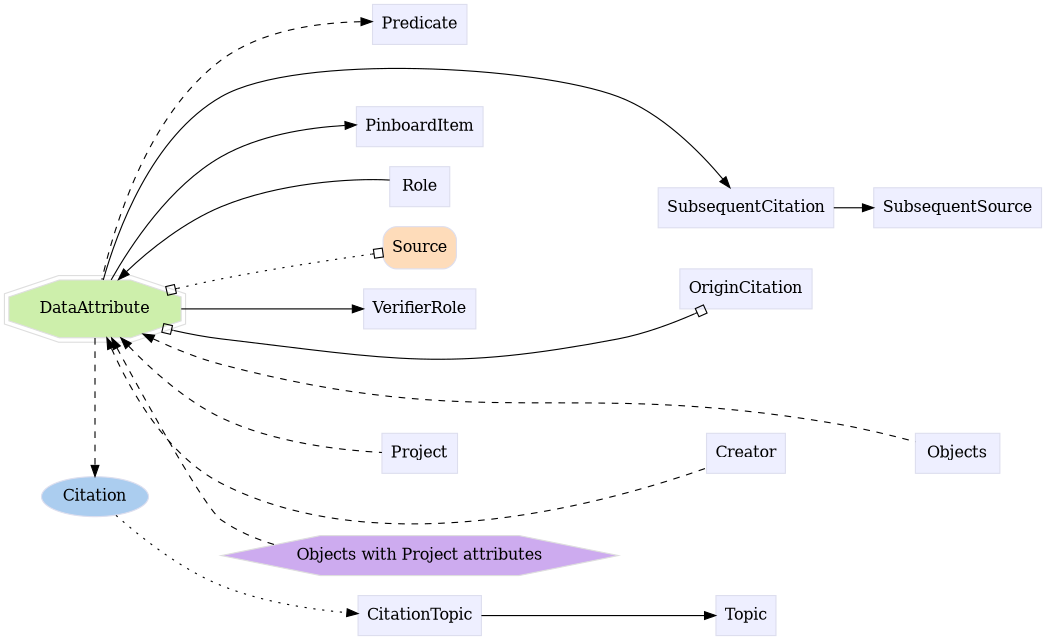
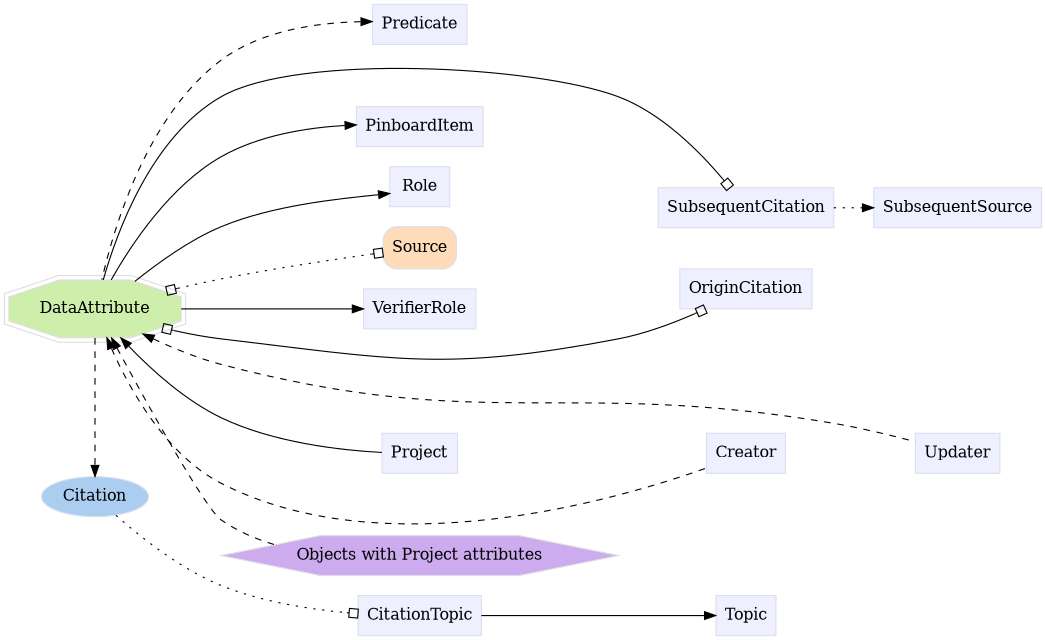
(375, 69) -> (375, 69)
(248, 197) -> (249, 217)
(848, 208) -> (848, 208)
(243, 427) -> (243, 427)
(958, 453) -> (958, 453)
(222, 586) -> (222, 586)
